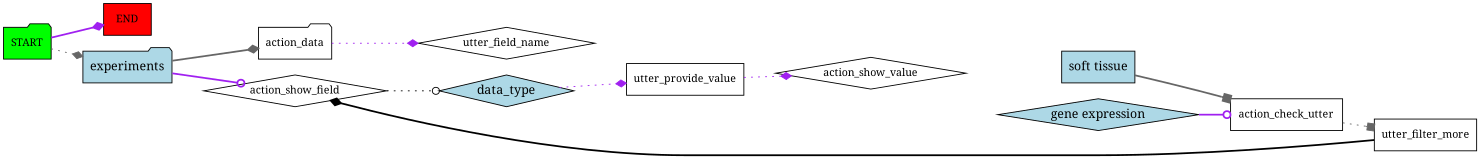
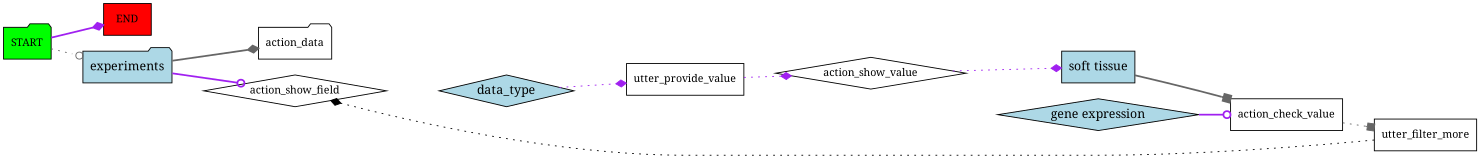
(507, 43) -> none
(62, 51) -> (62, 51)
none -> (1002, 70)
(409, 91) -> none
(1287, 115) -> (1287, 115)
(855, 155) -> (855, 155)
